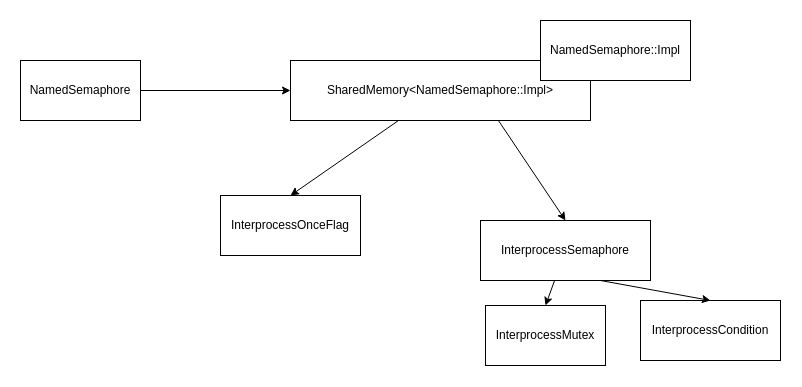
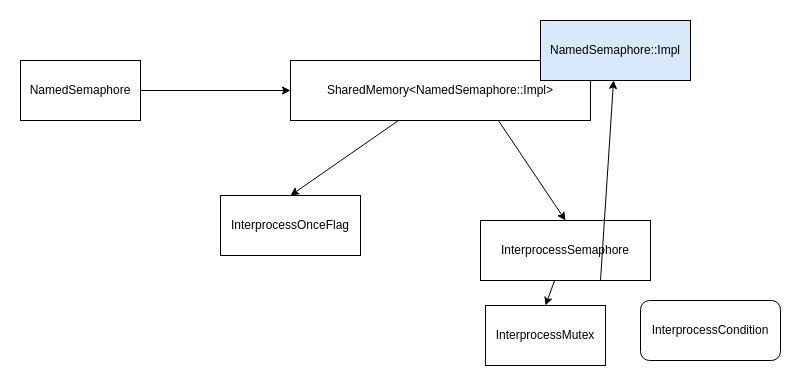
(616, 51) -> (616, 51)
(652, 290) -> (607, 184)
(711, 331) -> (711, 331)
